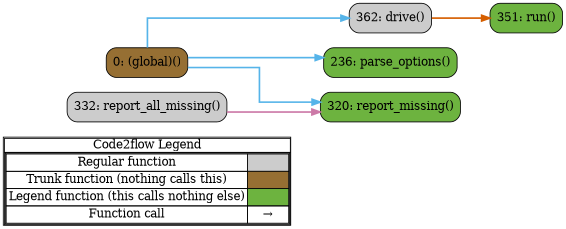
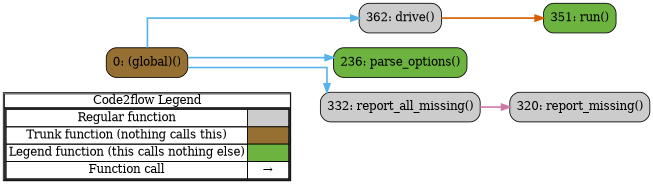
(259, 75) -> (266, 68)
(390, 107) -> (580, 107)
